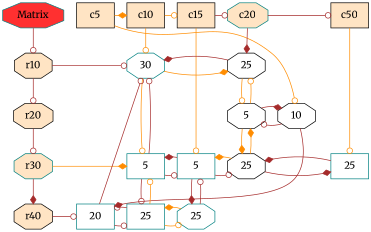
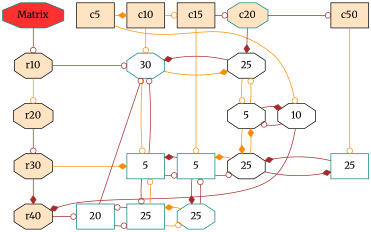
(33, 88) -> (33, 88)
(33, 166) -> (33, 166)
(237, 197) -> (187, 197)
